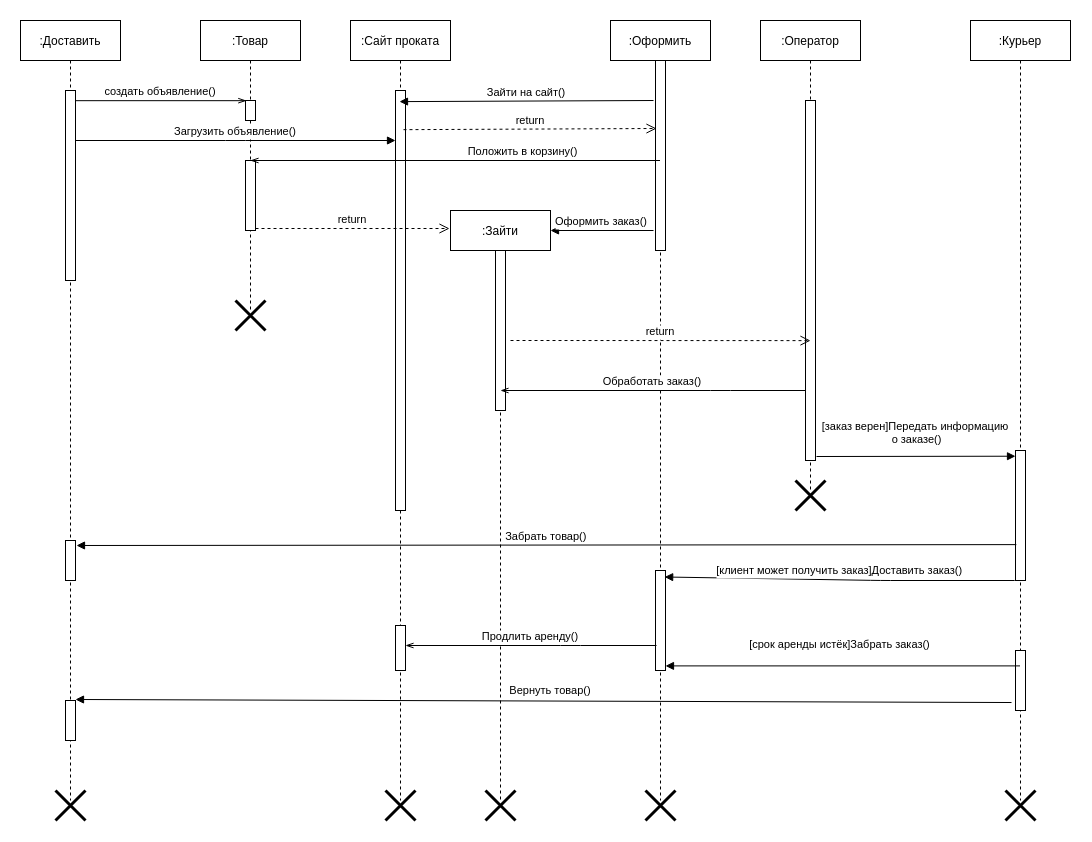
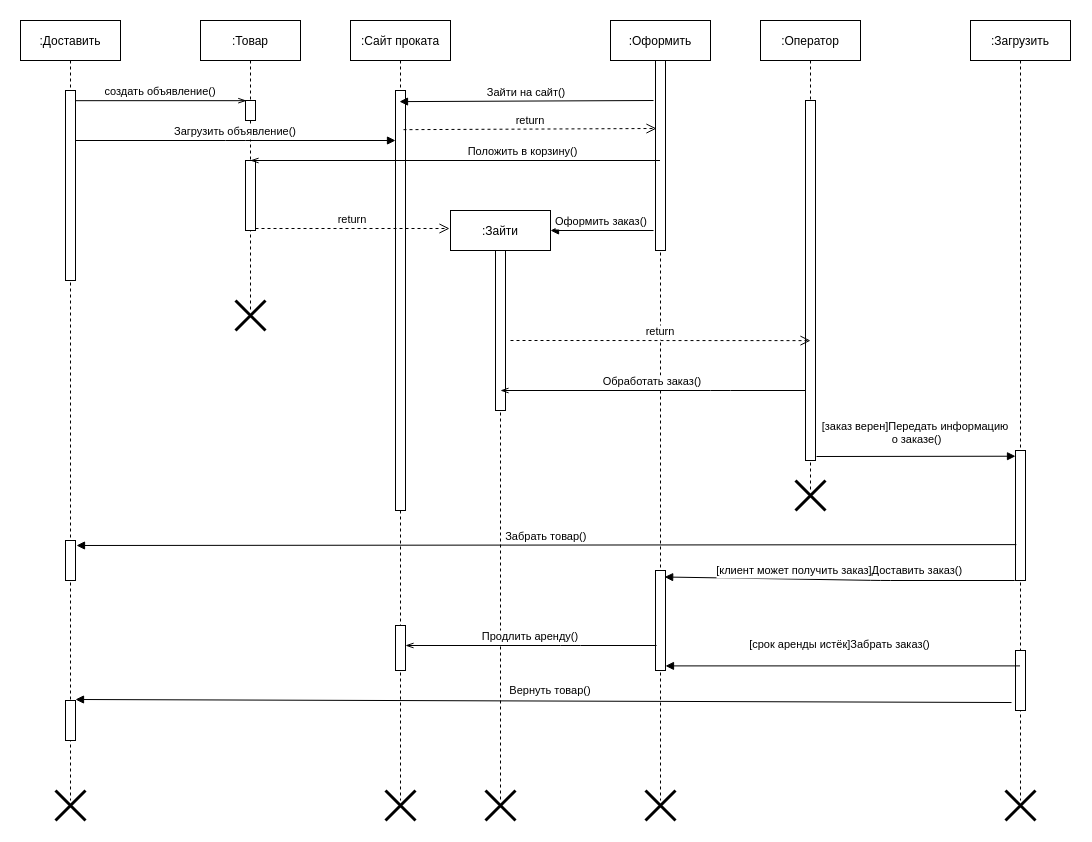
(1020, 41) -> (1020, 41)
